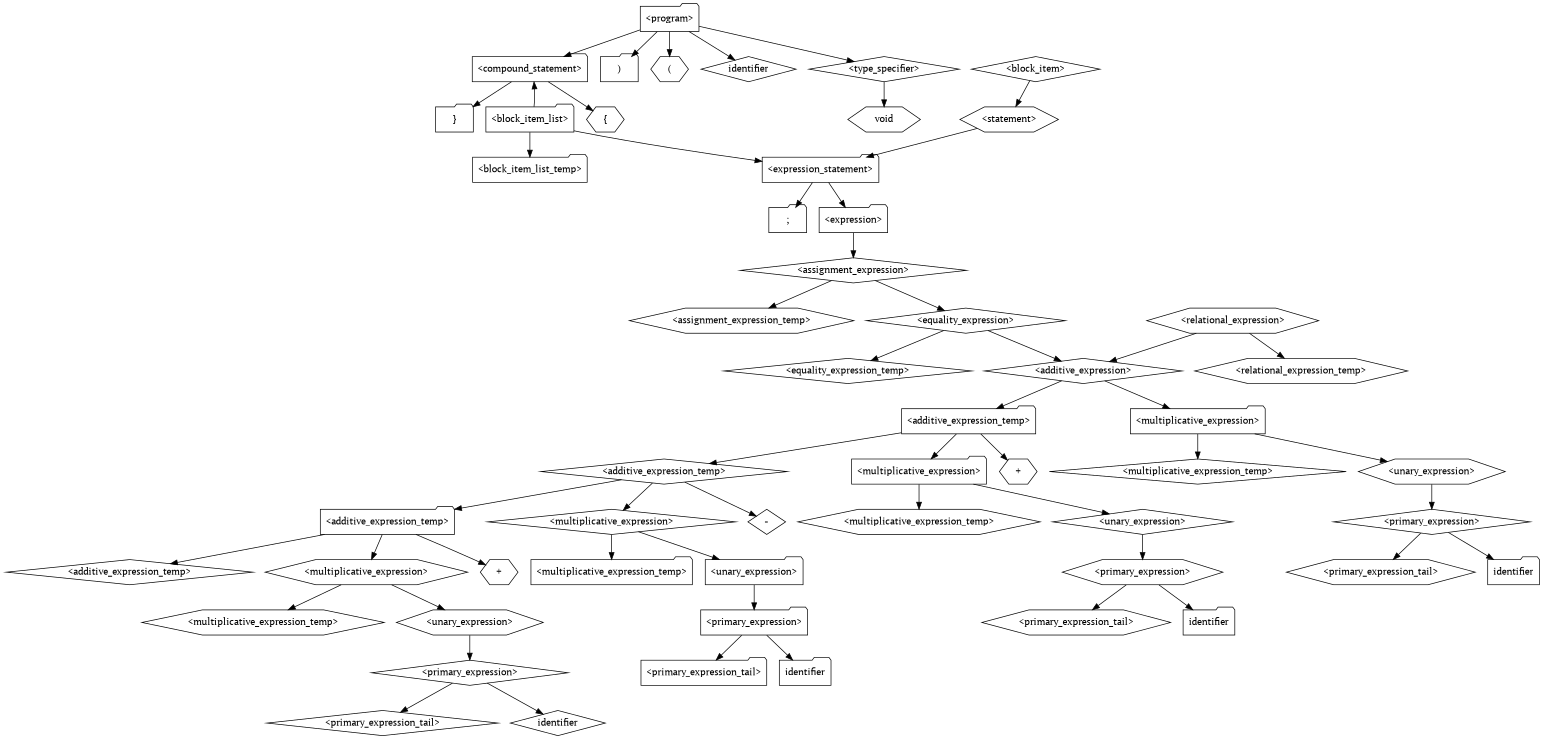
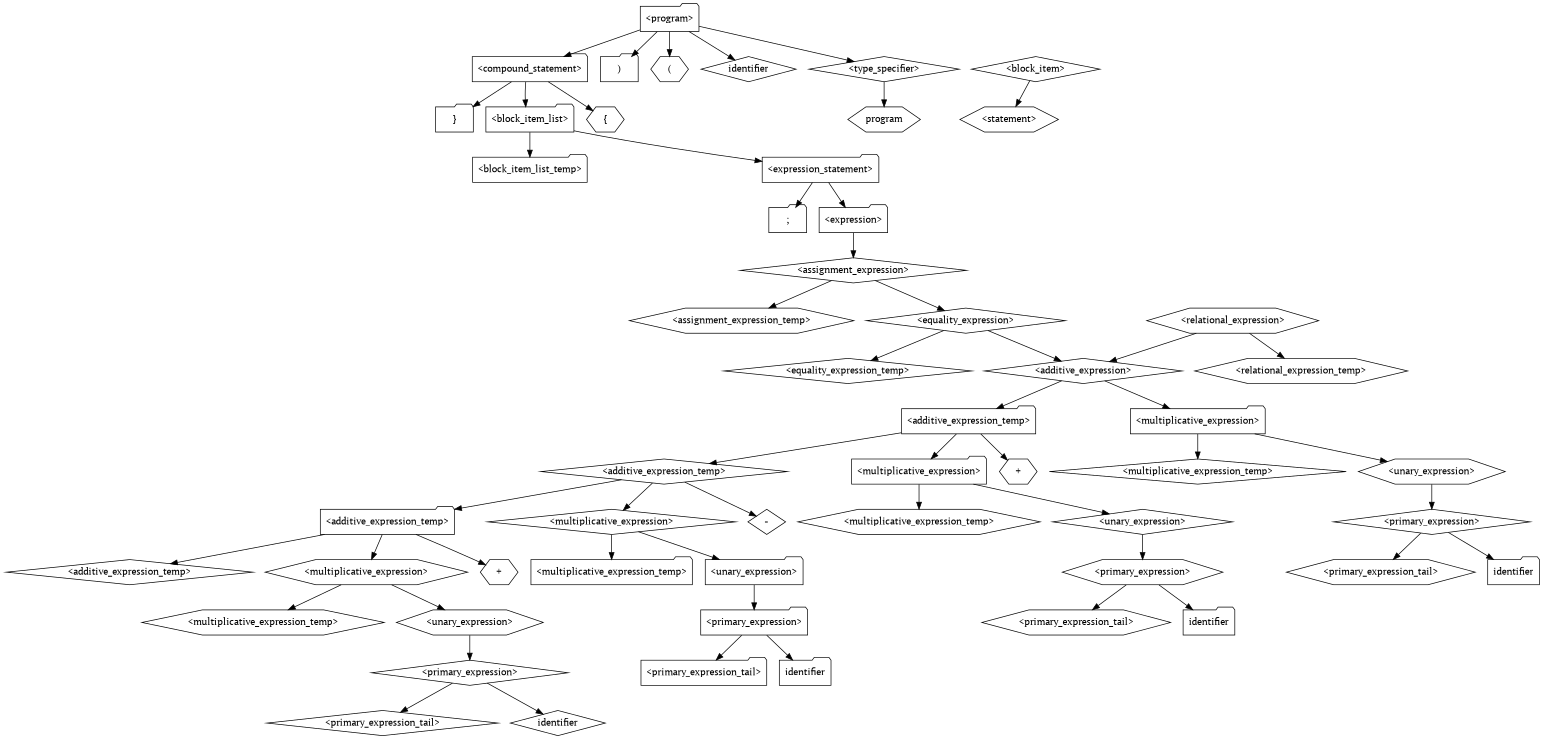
(535, 98) -> (525, 91)
(884, 119) -> (884, 119)
(925, 142) -> none
